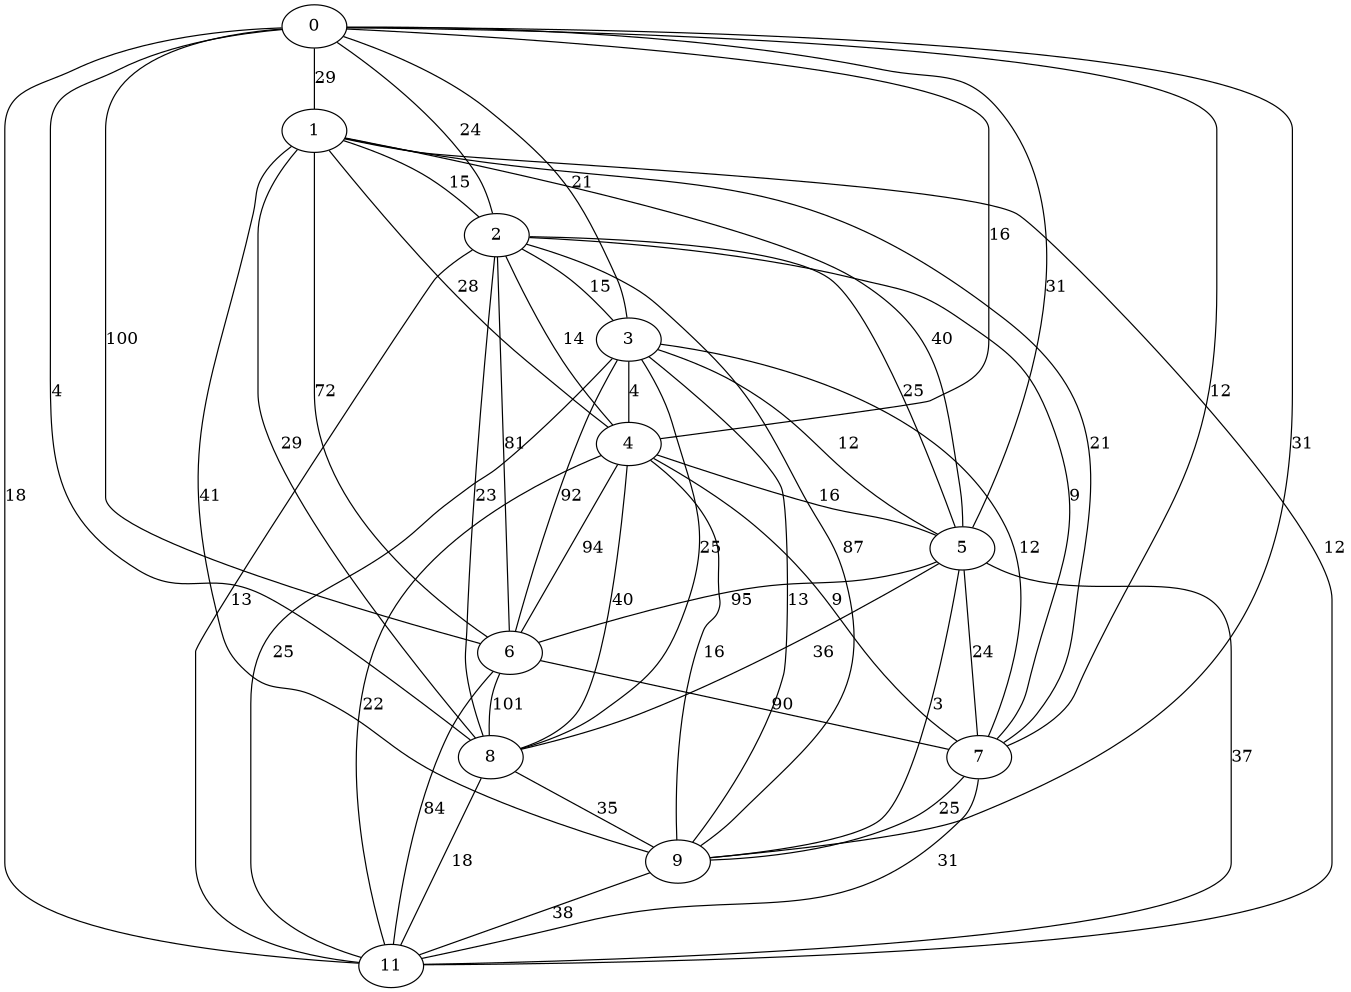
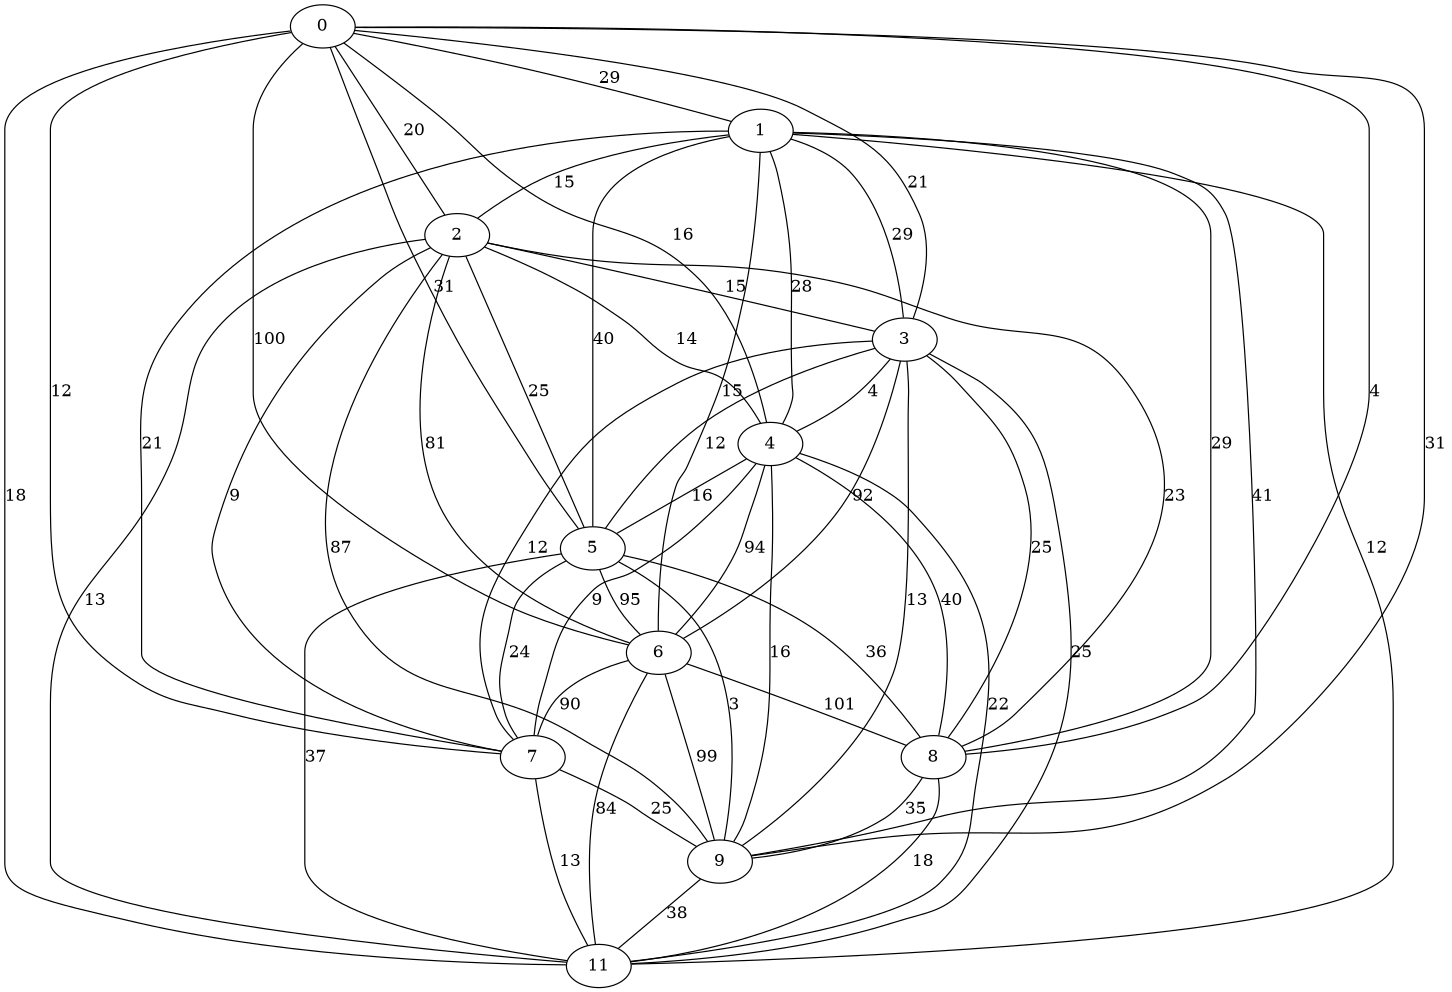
(471, 131) -> (415, 131)
none -> (875, 209)
(326, 392) -> (733, 392)
none -> (690, 757)
(949, 862) -> (571, 862)
